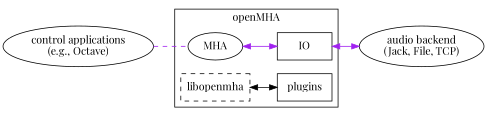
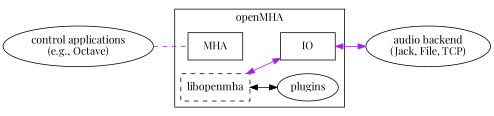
(215, 46) -> (215, 46)
(260, 46) -> (264, 66)
(305, 87) -> (308, 87)
